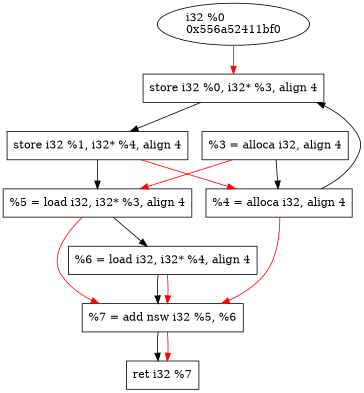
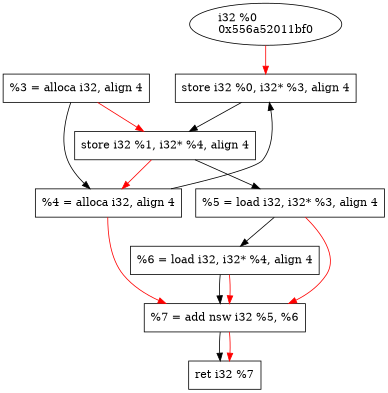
(233, 24) -> (266, 24)
(197, 171) -> (117, 115)
